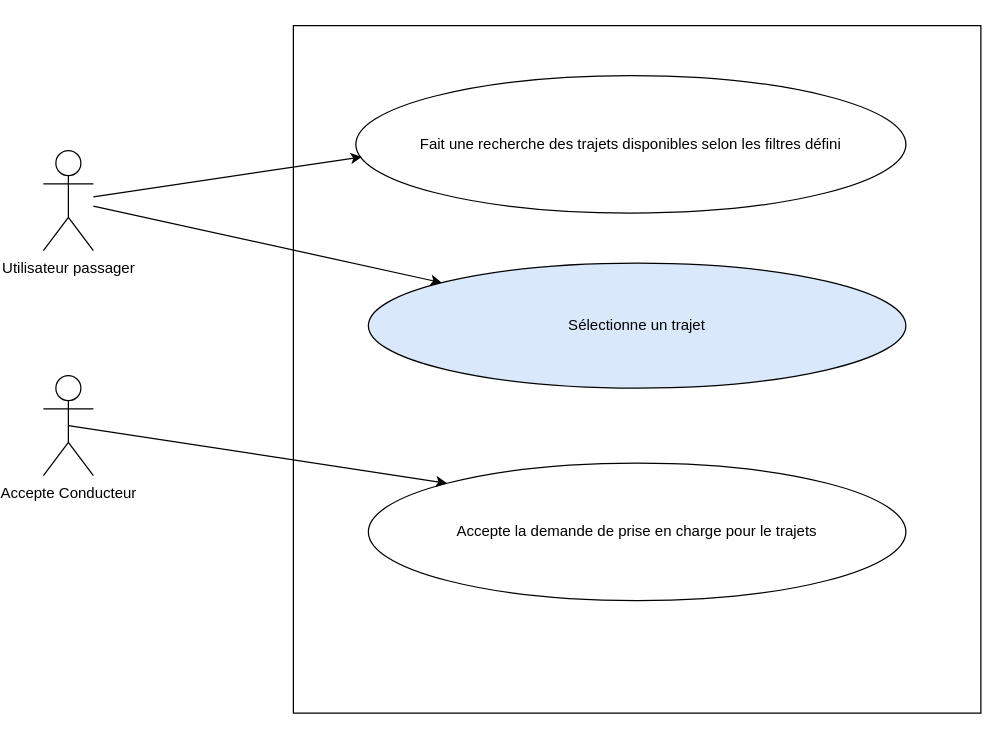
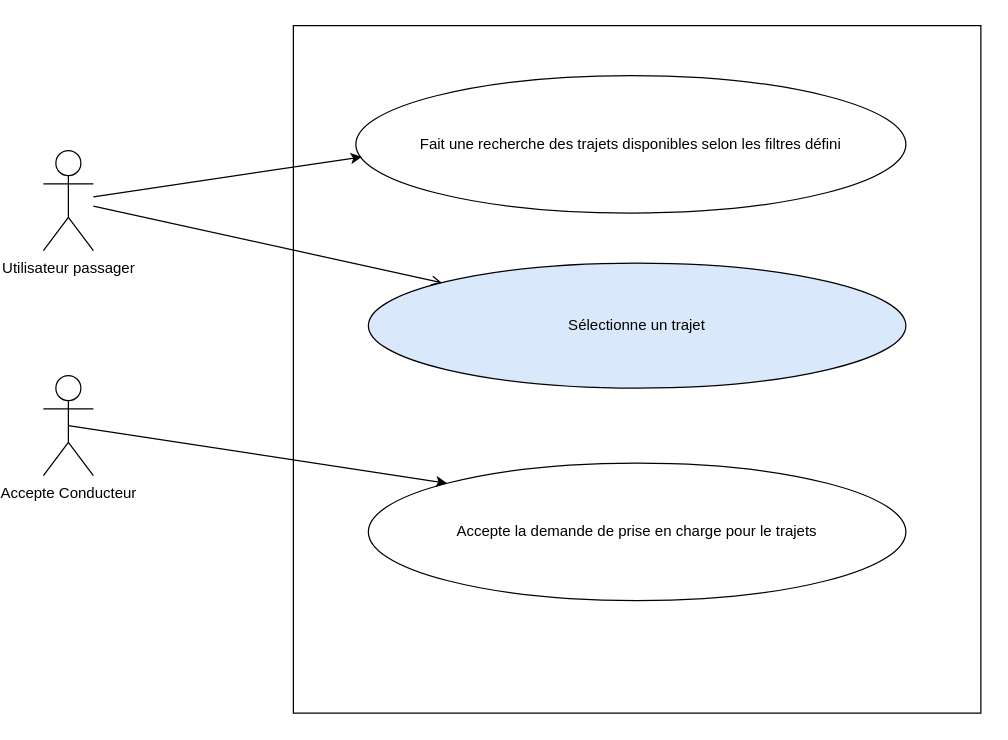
(432, 281) -> (434, 281)
